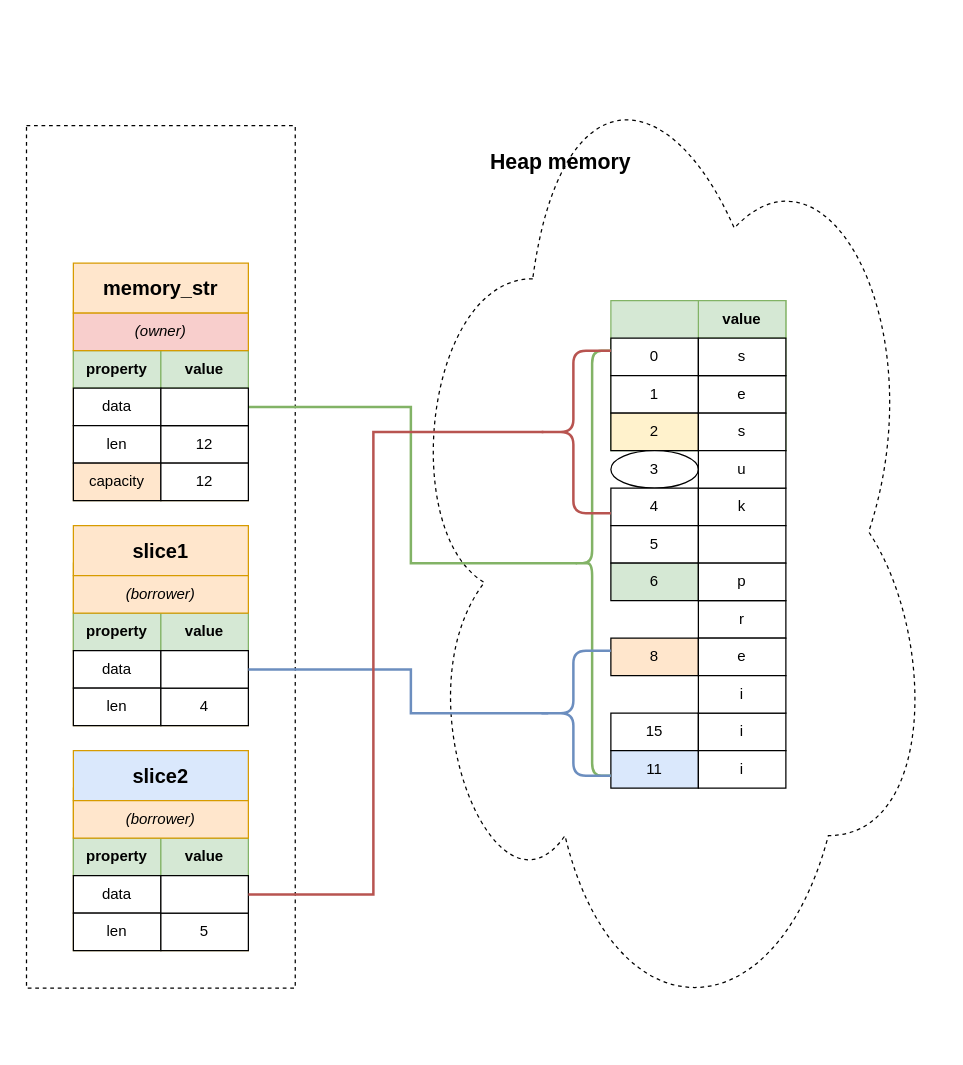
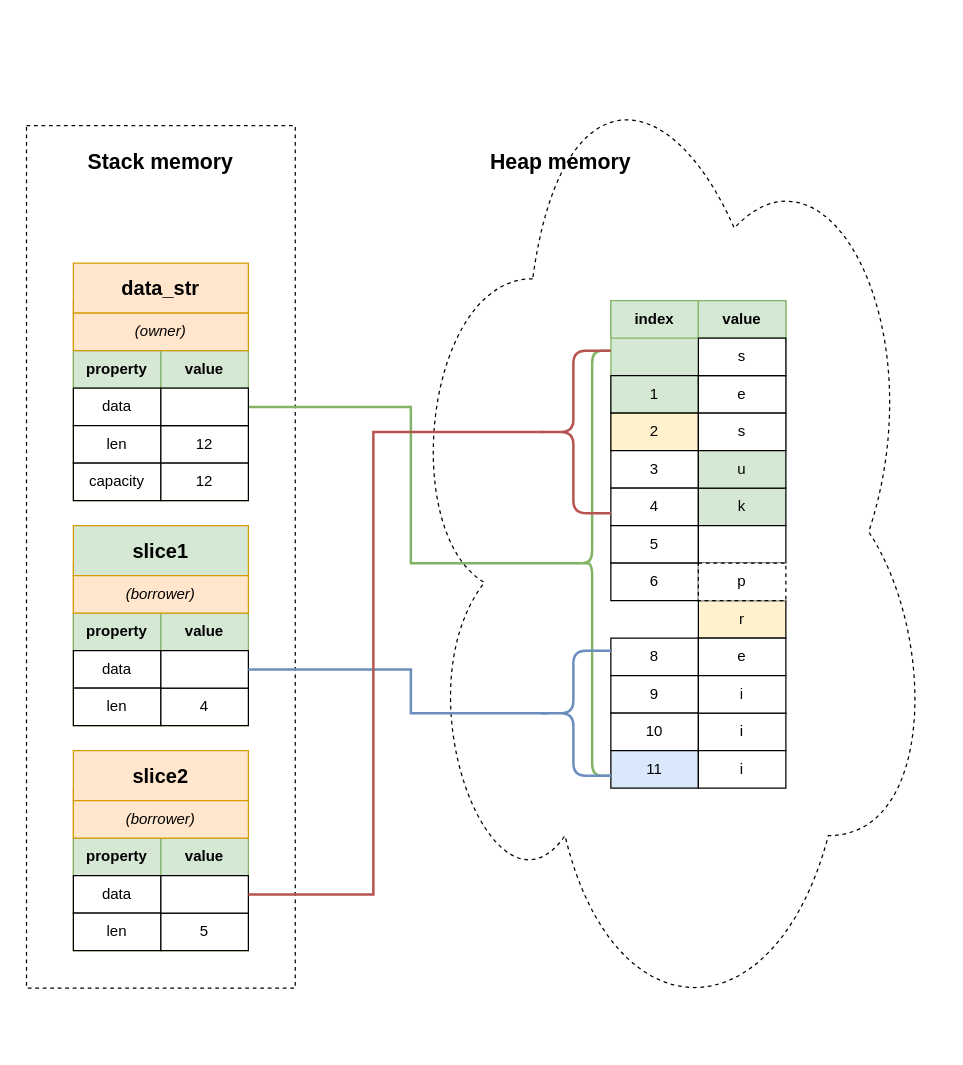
none -> (161, 163)
(161, 288) -> (161, 288)
none -> (654, 319)
(161, 332) -> (161, 332)
(654, 357) -> none
(654, 394) -> (654, 394)
(654, 469) -> (654, 469)
(742, 469) -> (742, 469)
(117, 482) -> (117, 482)
(742, 507) -> (742, 507)
(161, 551) -> (161, 551)
(654, 582) -> (654, 582)
(742, 582) -> (742, 582)
(742, 619) -> (742, 619)
(654, 657) -> (654, 657)
none -> (654, 694)
(654, 732) -> (654, 732)
(161, 776) -> (161, 776)
